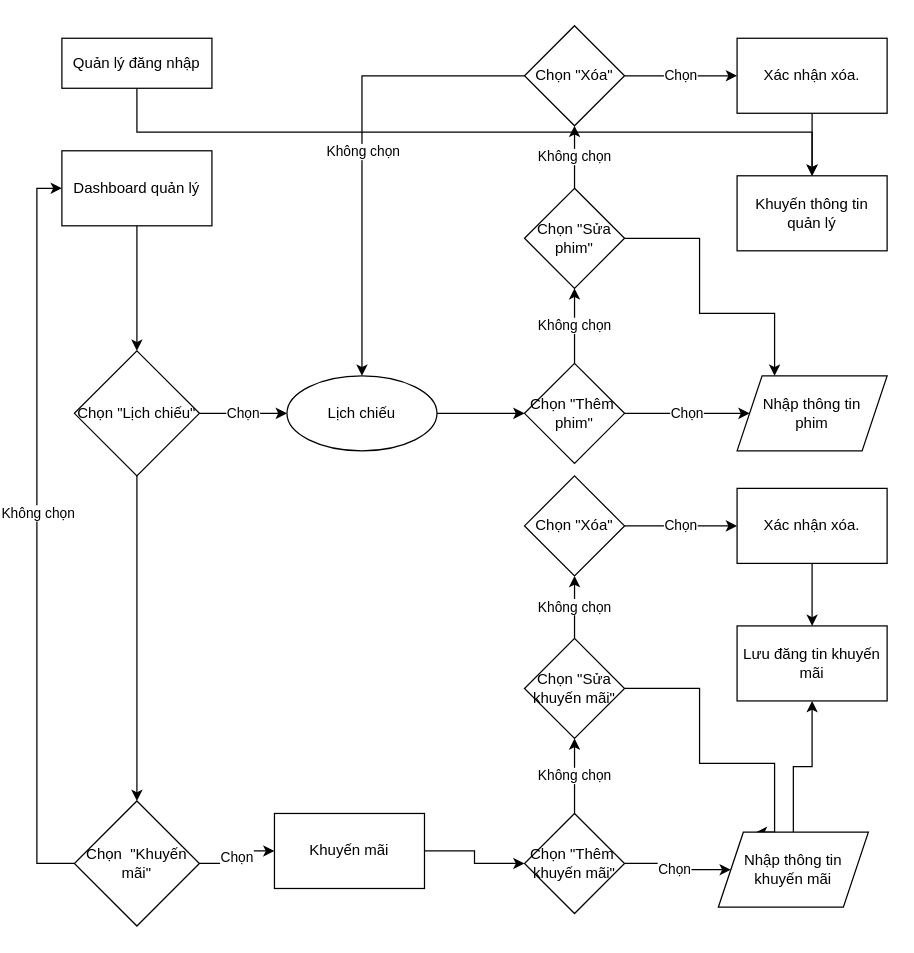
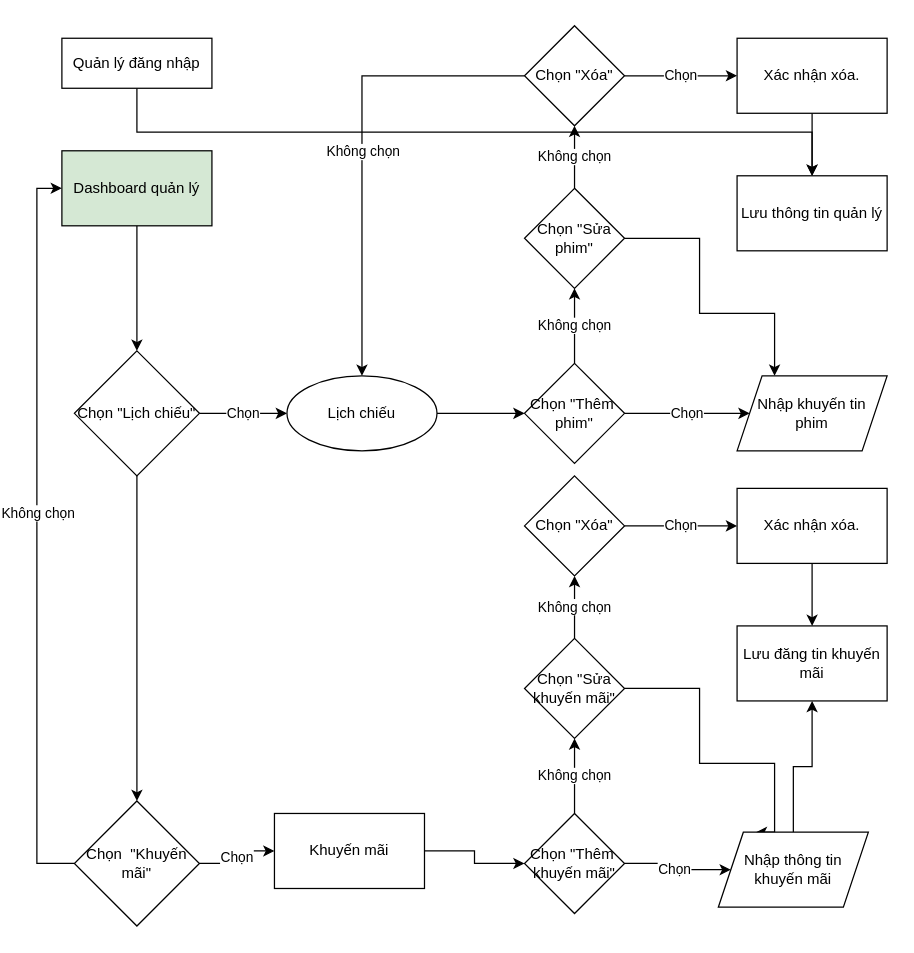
(137, 188) -> (137, 188)
(812, 213) -> (812, 213)
(812, 413) -> (812, 413)
